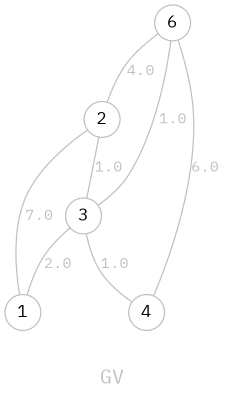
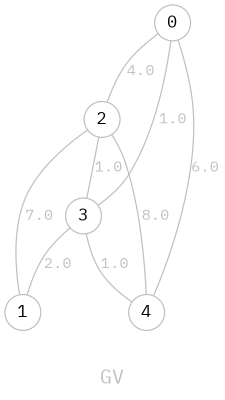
(173, 23) -> (173, 23)
none -> (138, 213)
